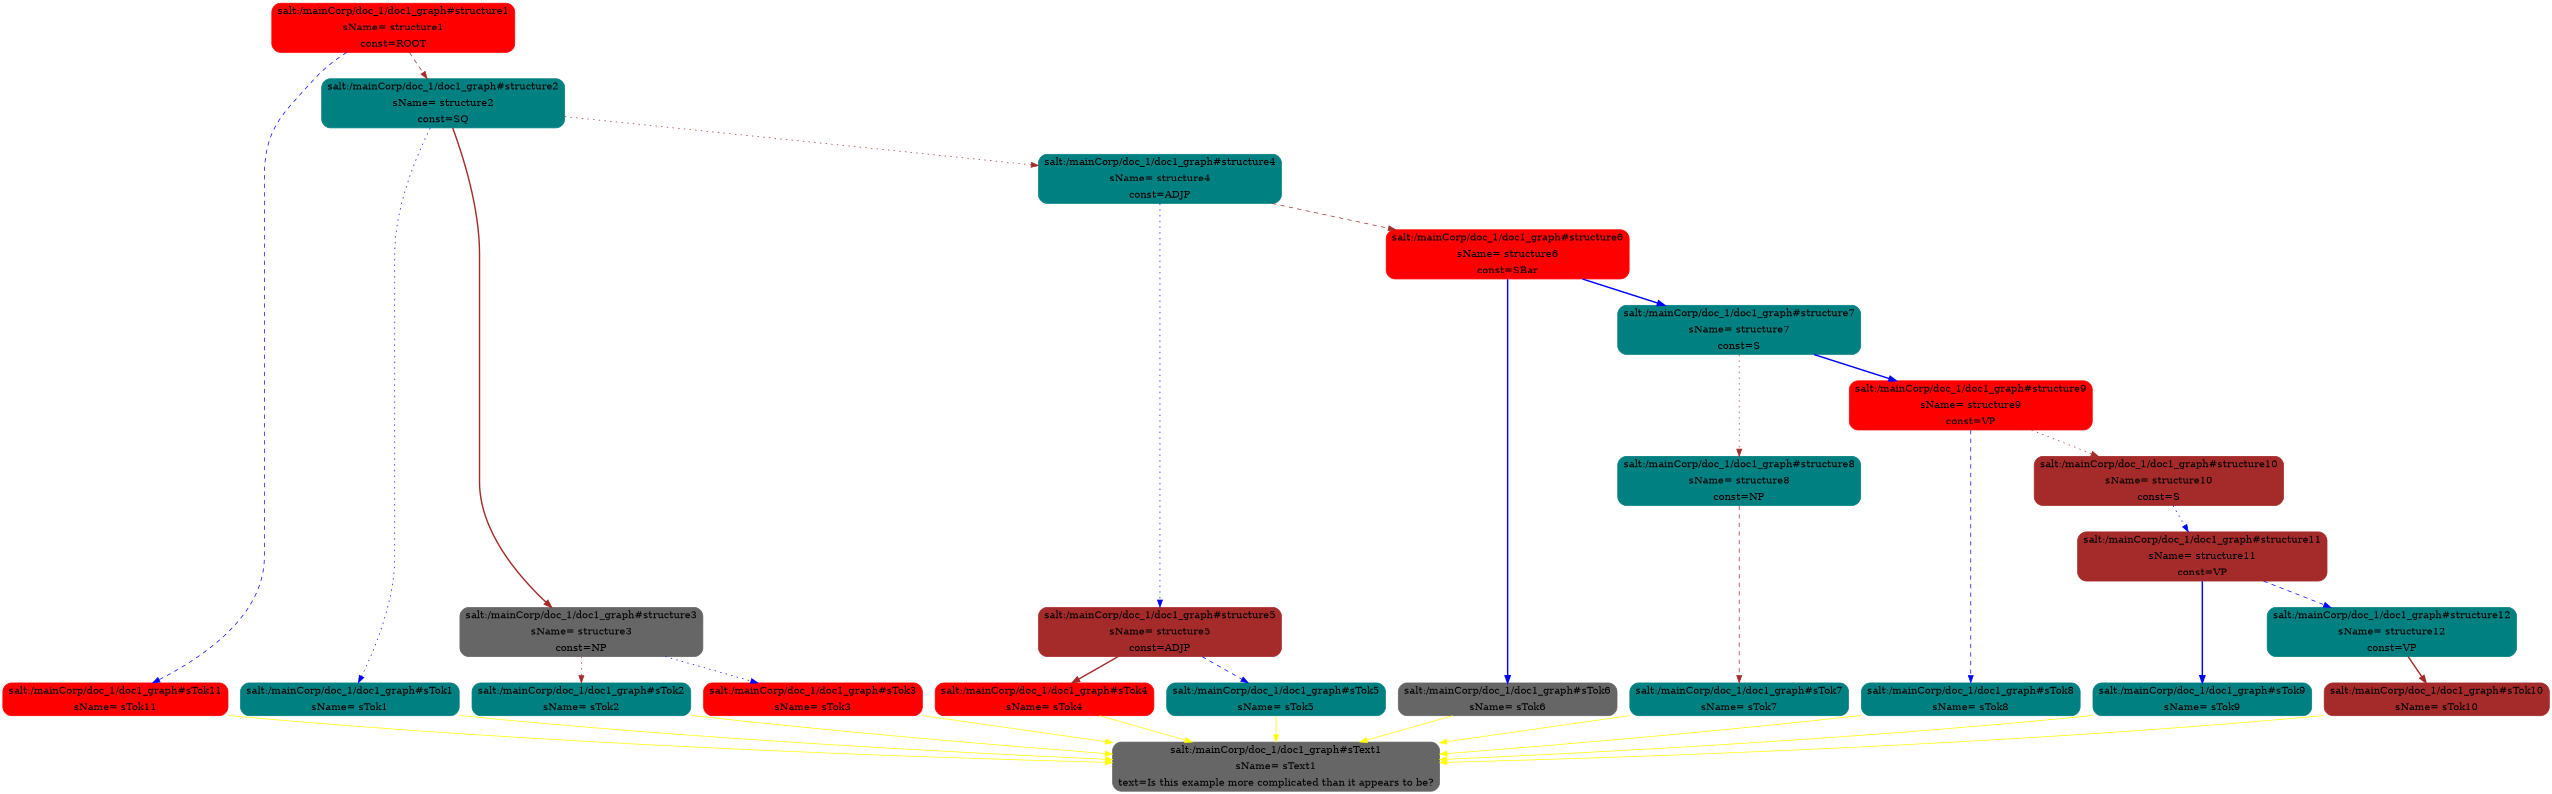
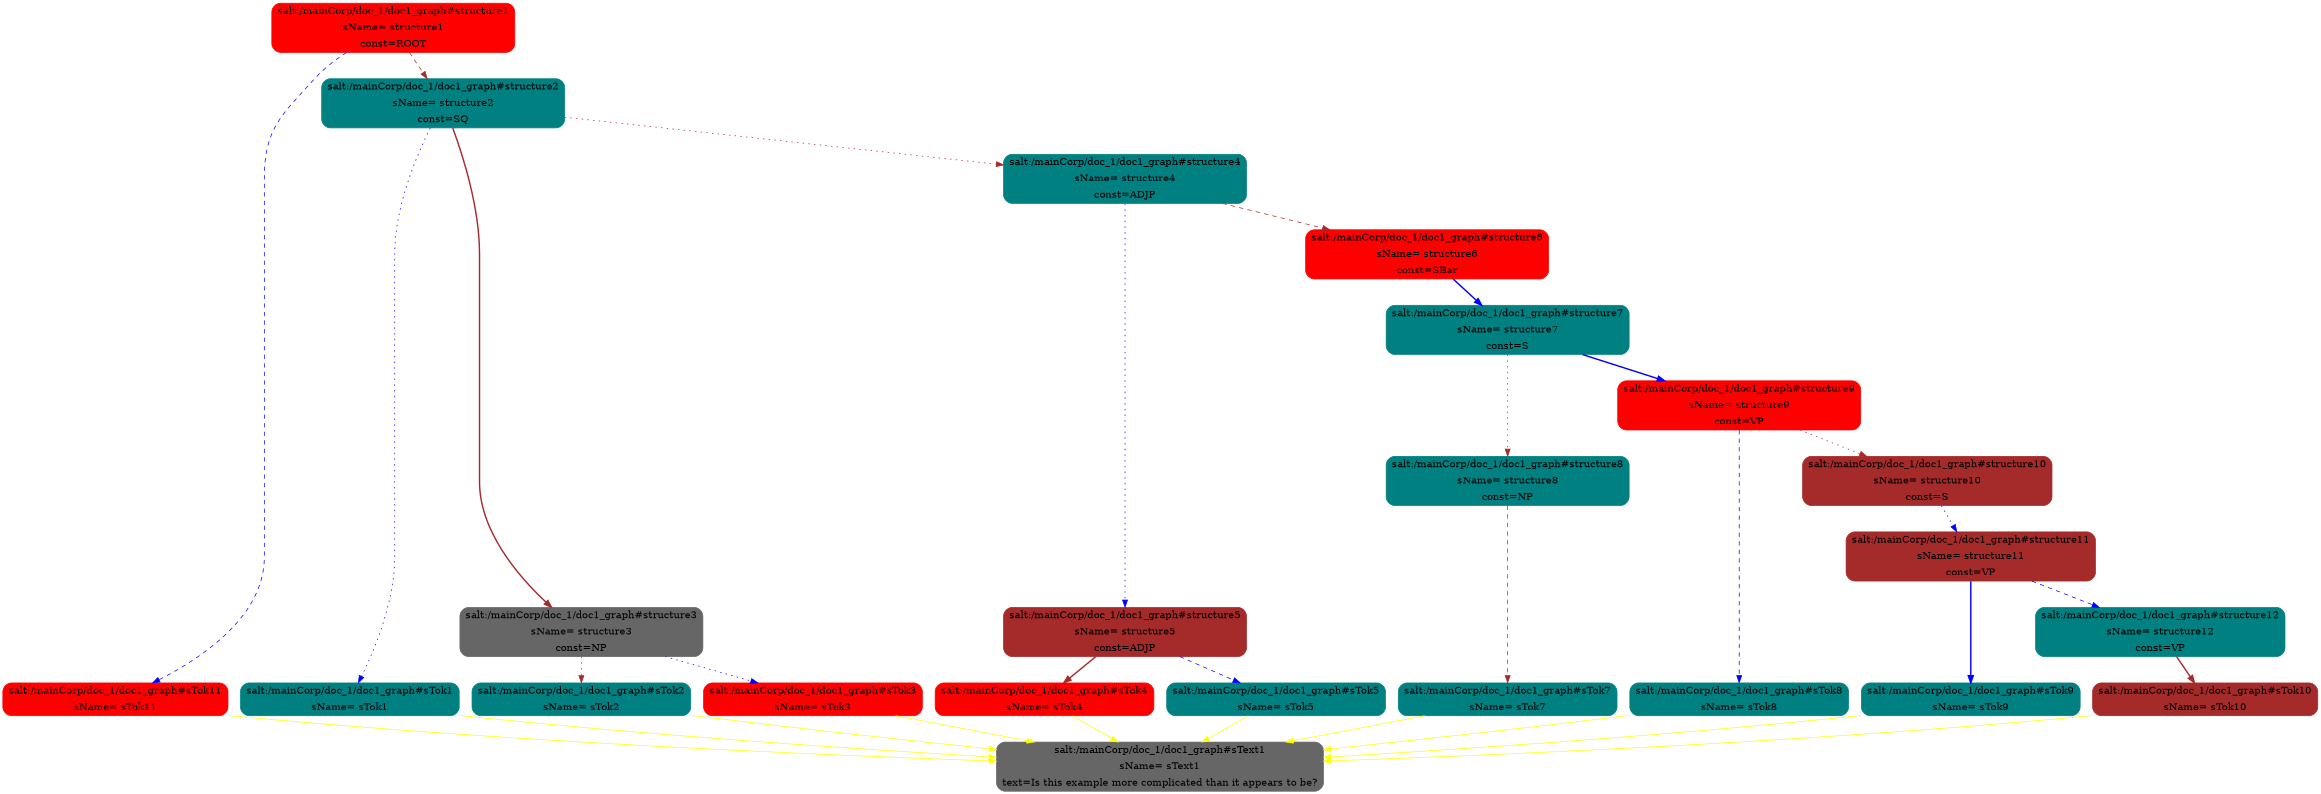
(1508, 699) -> none
